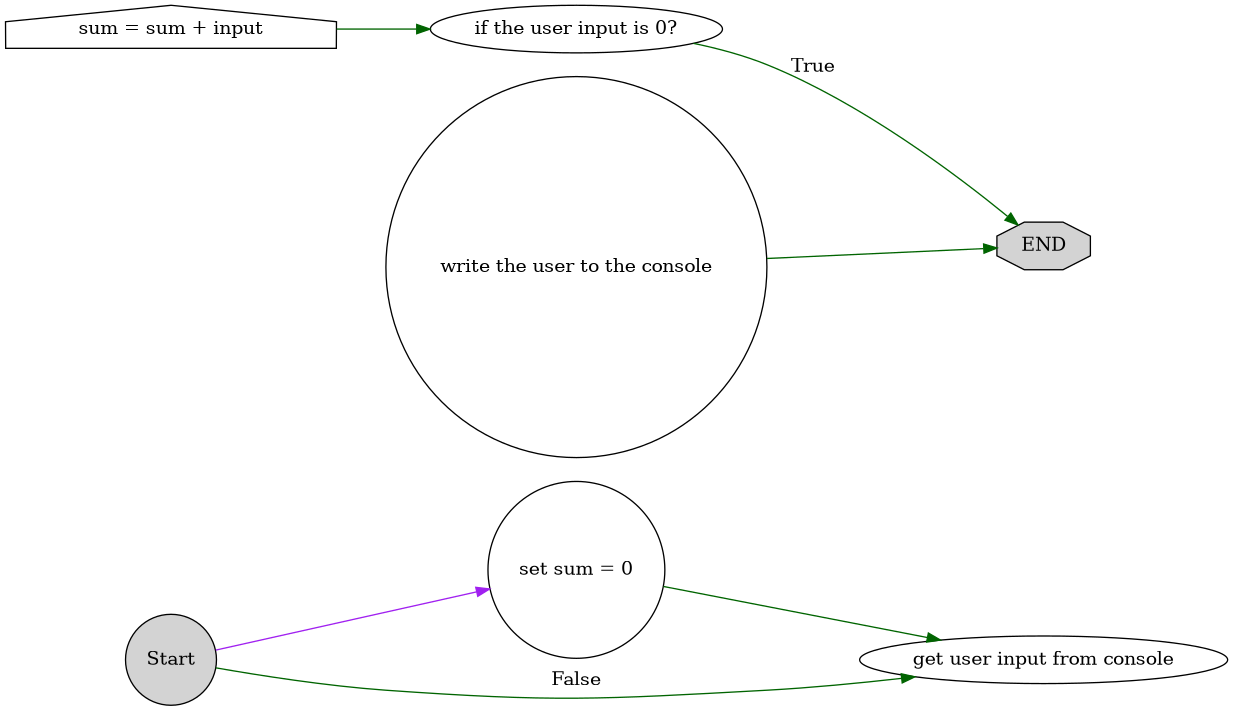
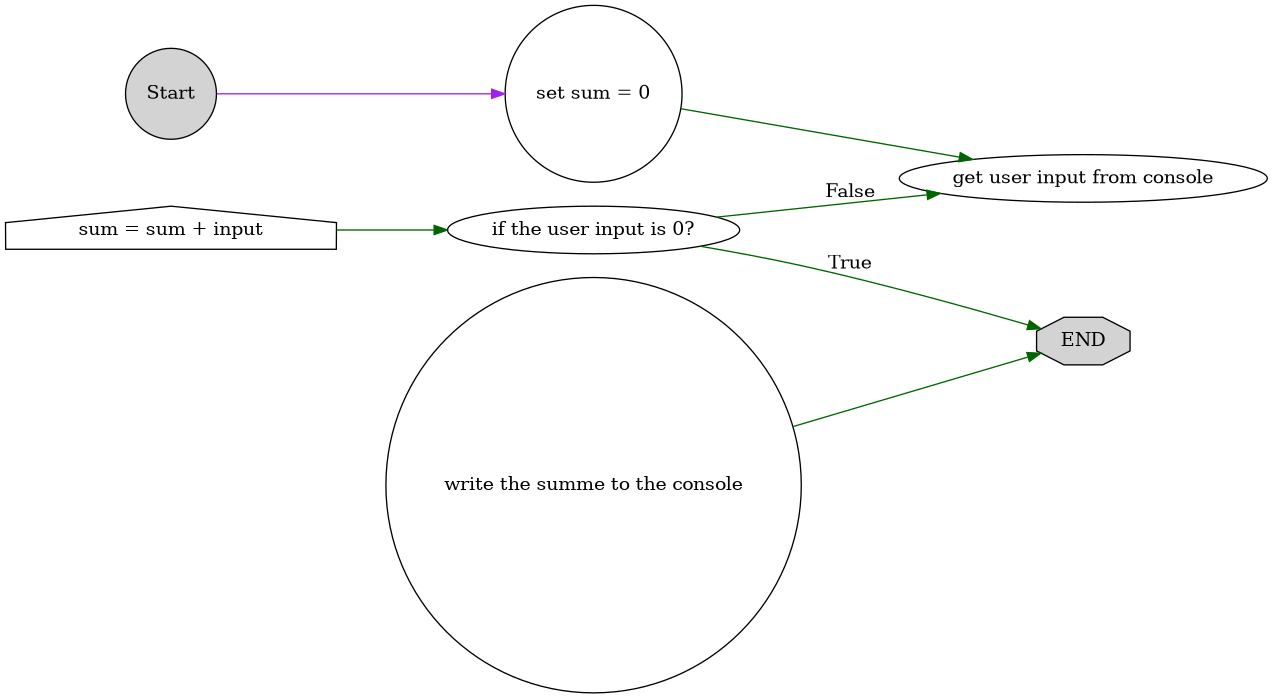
(576, 267) -> (594, 485)
(558, 698) -> (822, 206)
